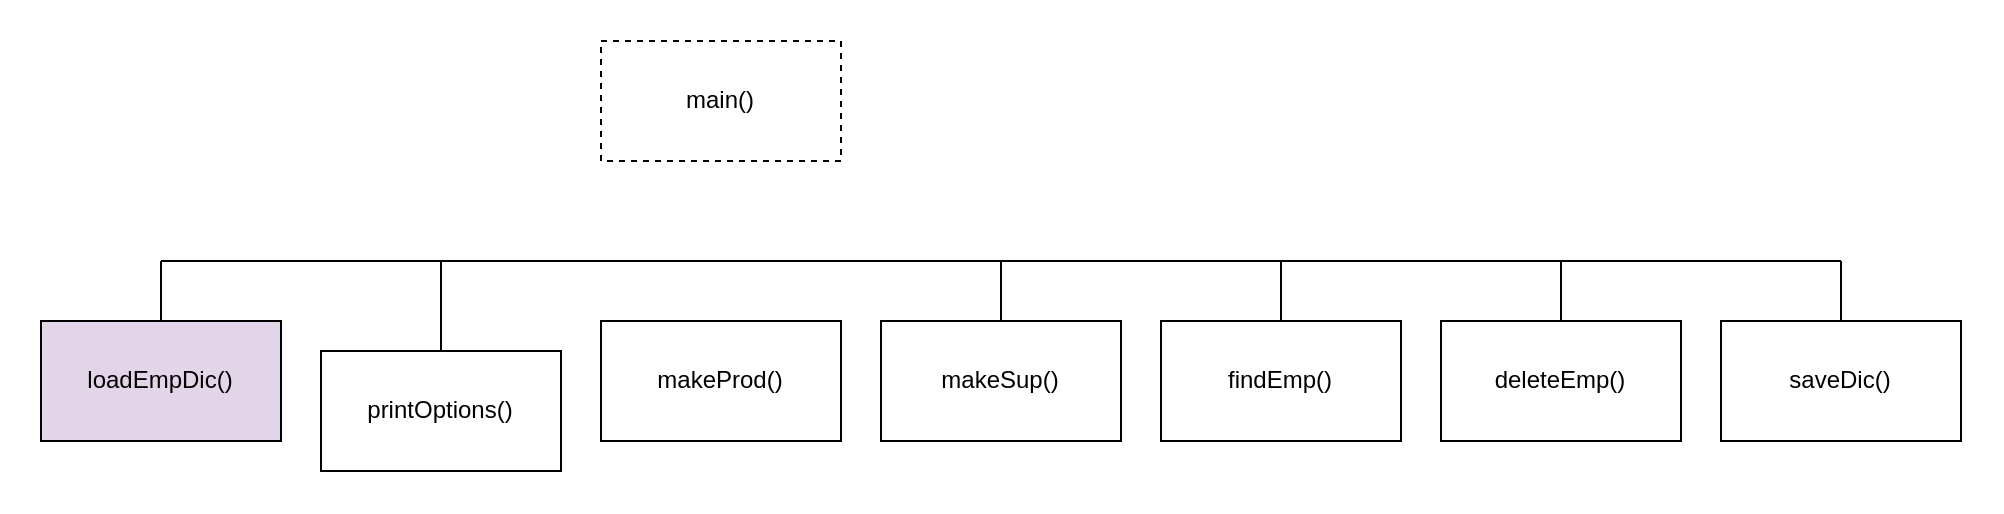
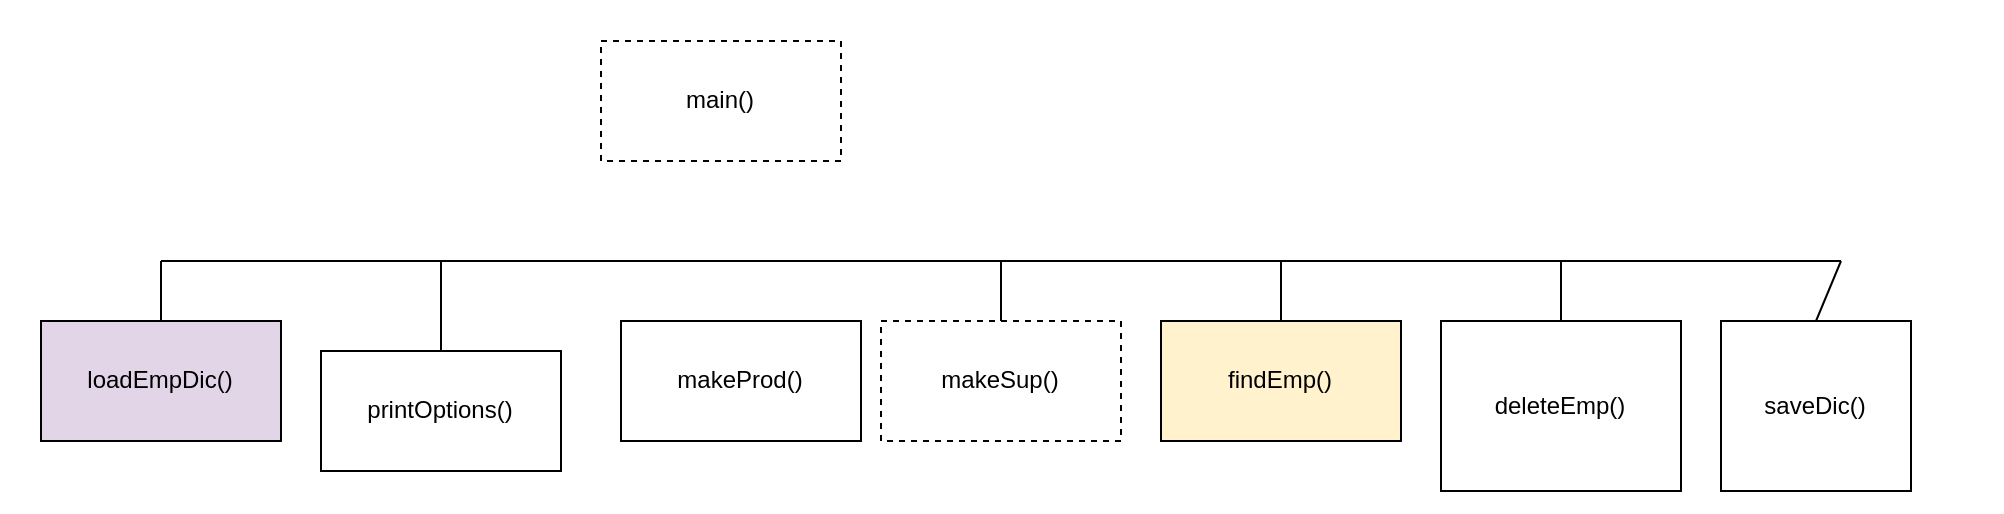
(721, 381) -> (741, 381)
(1001, 381) -> (1001, 381)
(1281, 381) -> (1281, 381)
(1561, 381) -> (1561, 406)
(1841, 381) -> (1816, 406)
